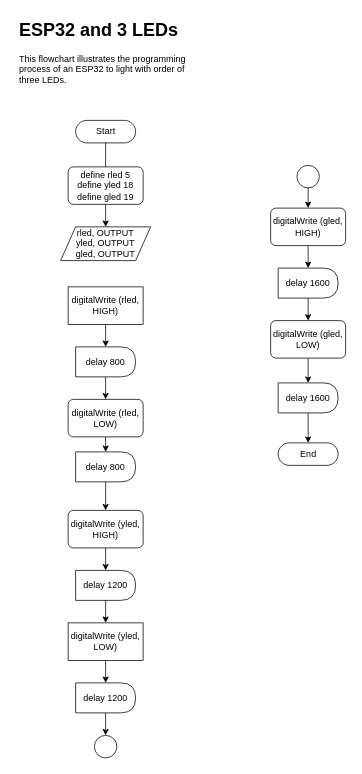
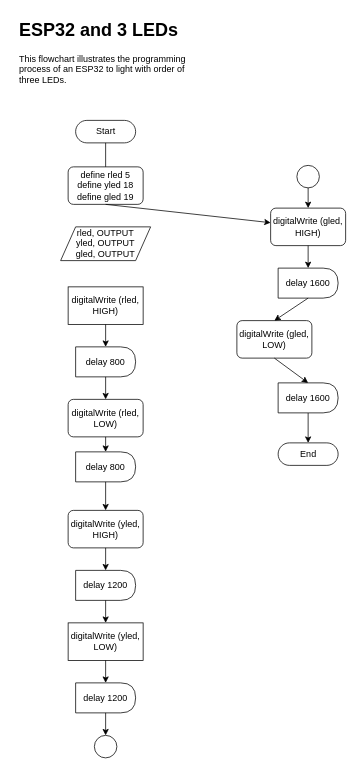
(105, 213) -> (185, 213)
(308, 339) -> (274, 339)
